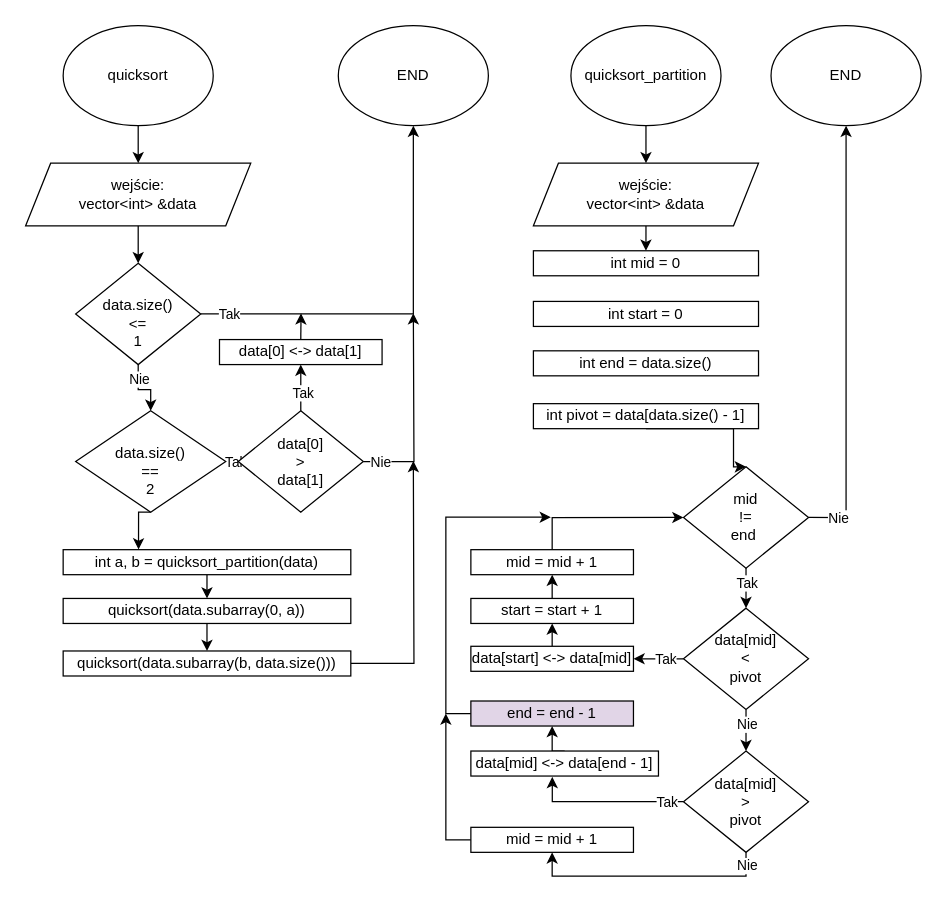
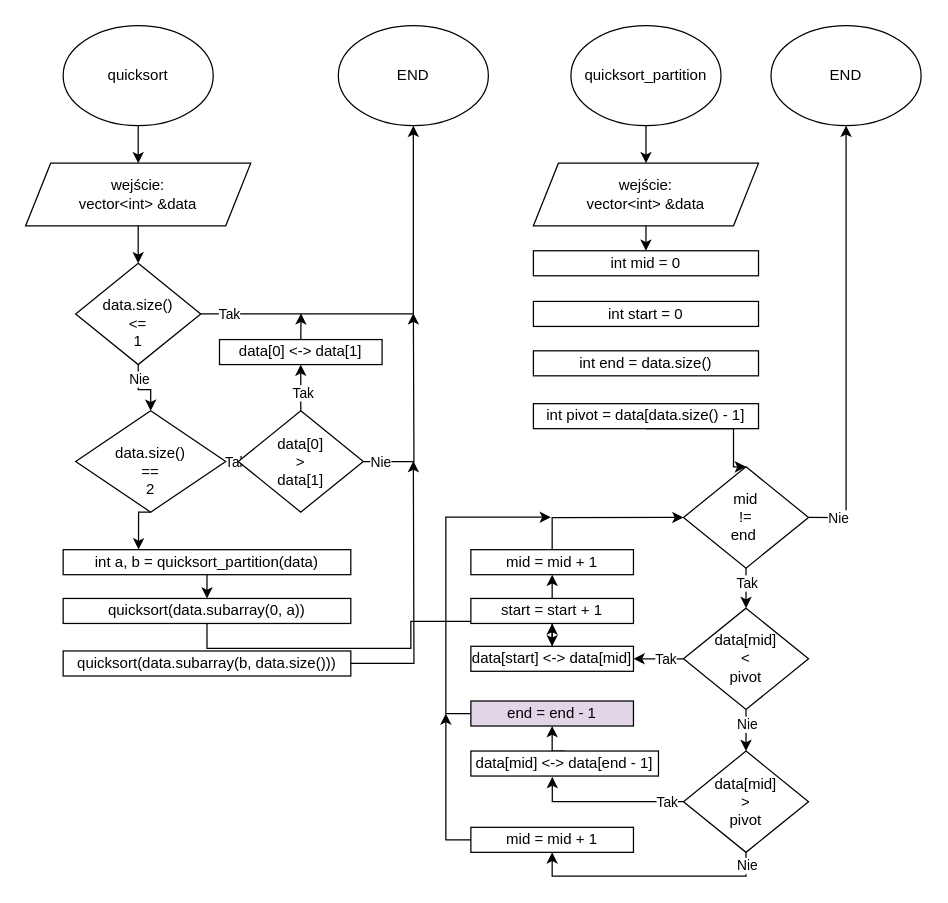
(207, 641) -> (303, 648)
